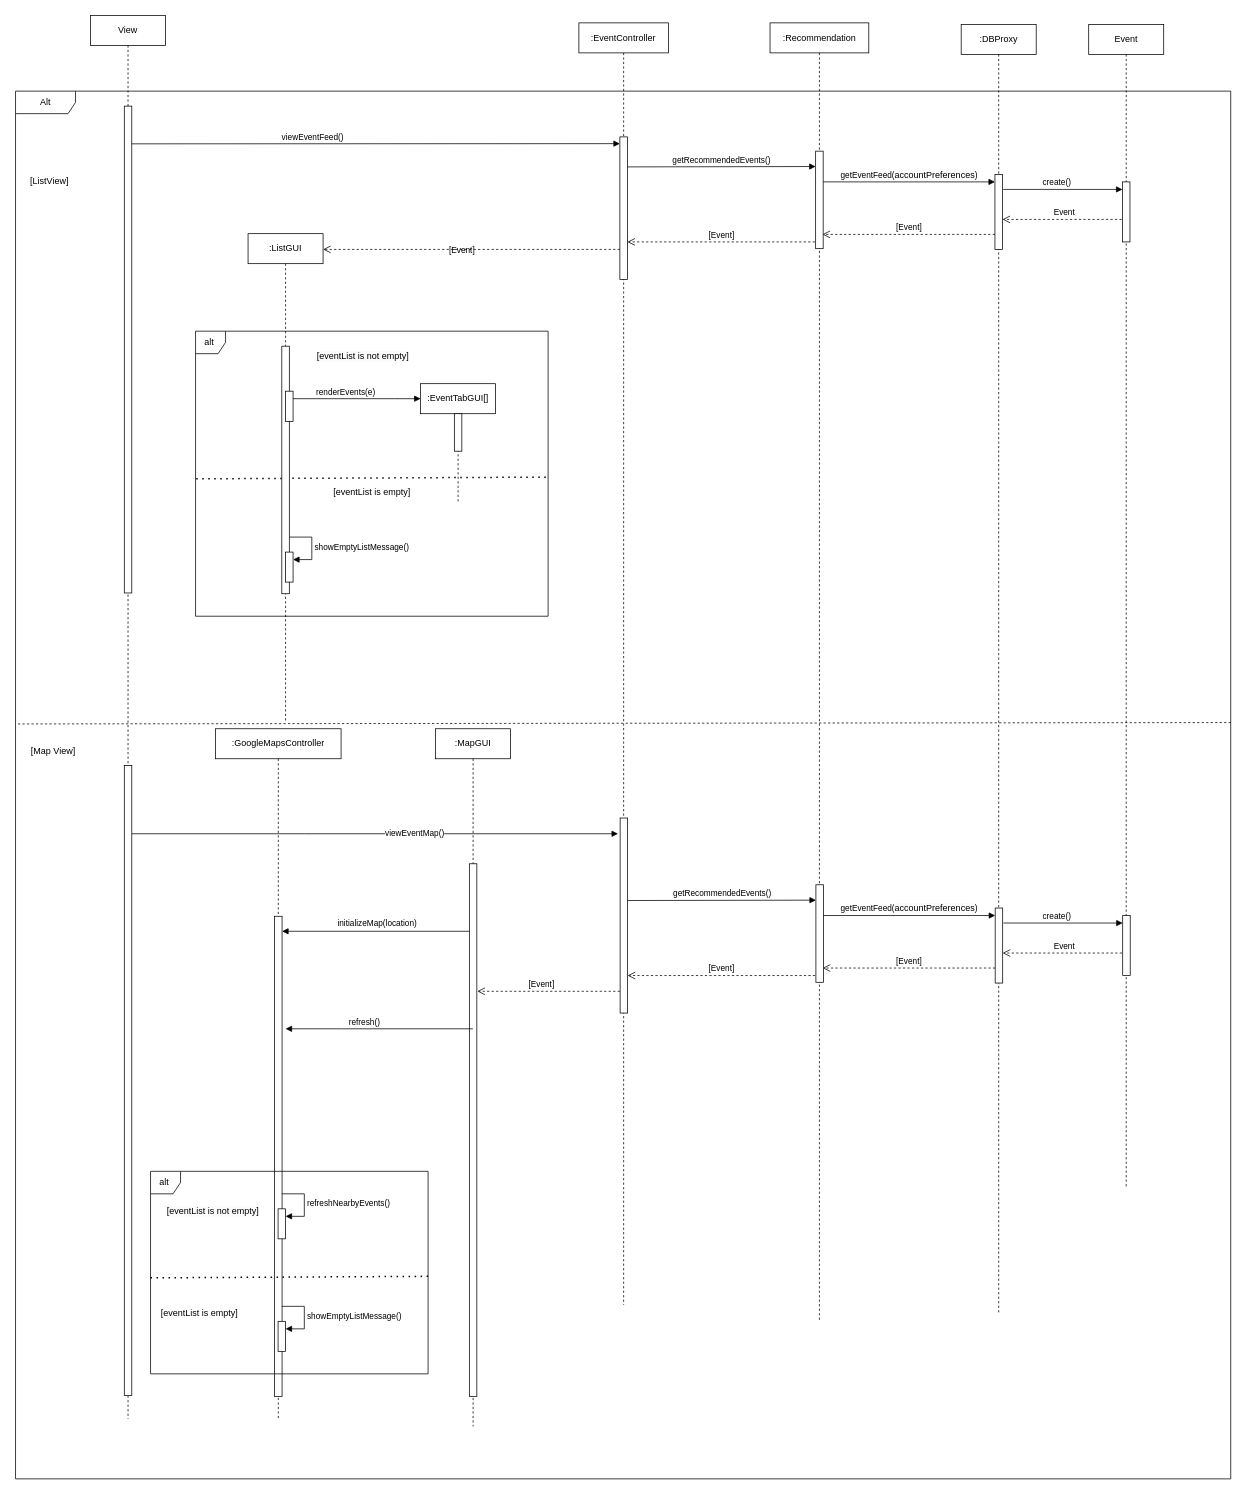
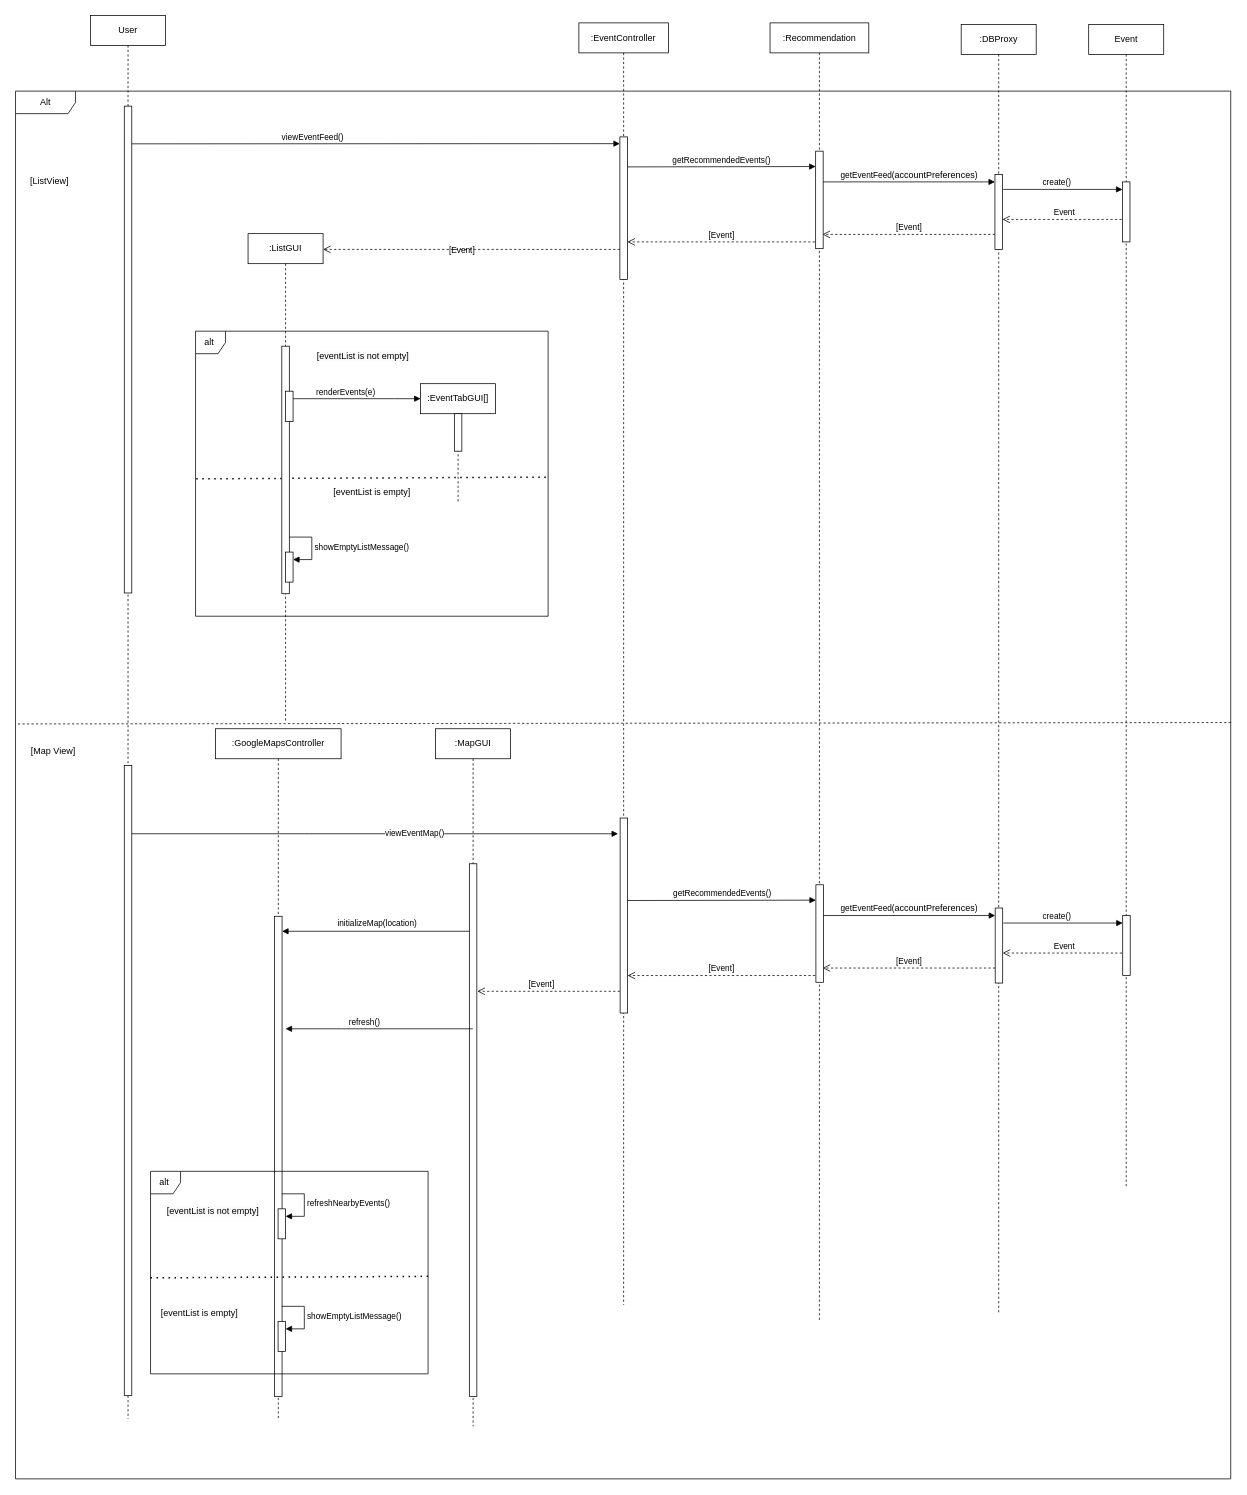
(128, 30) -> (128, 30)
